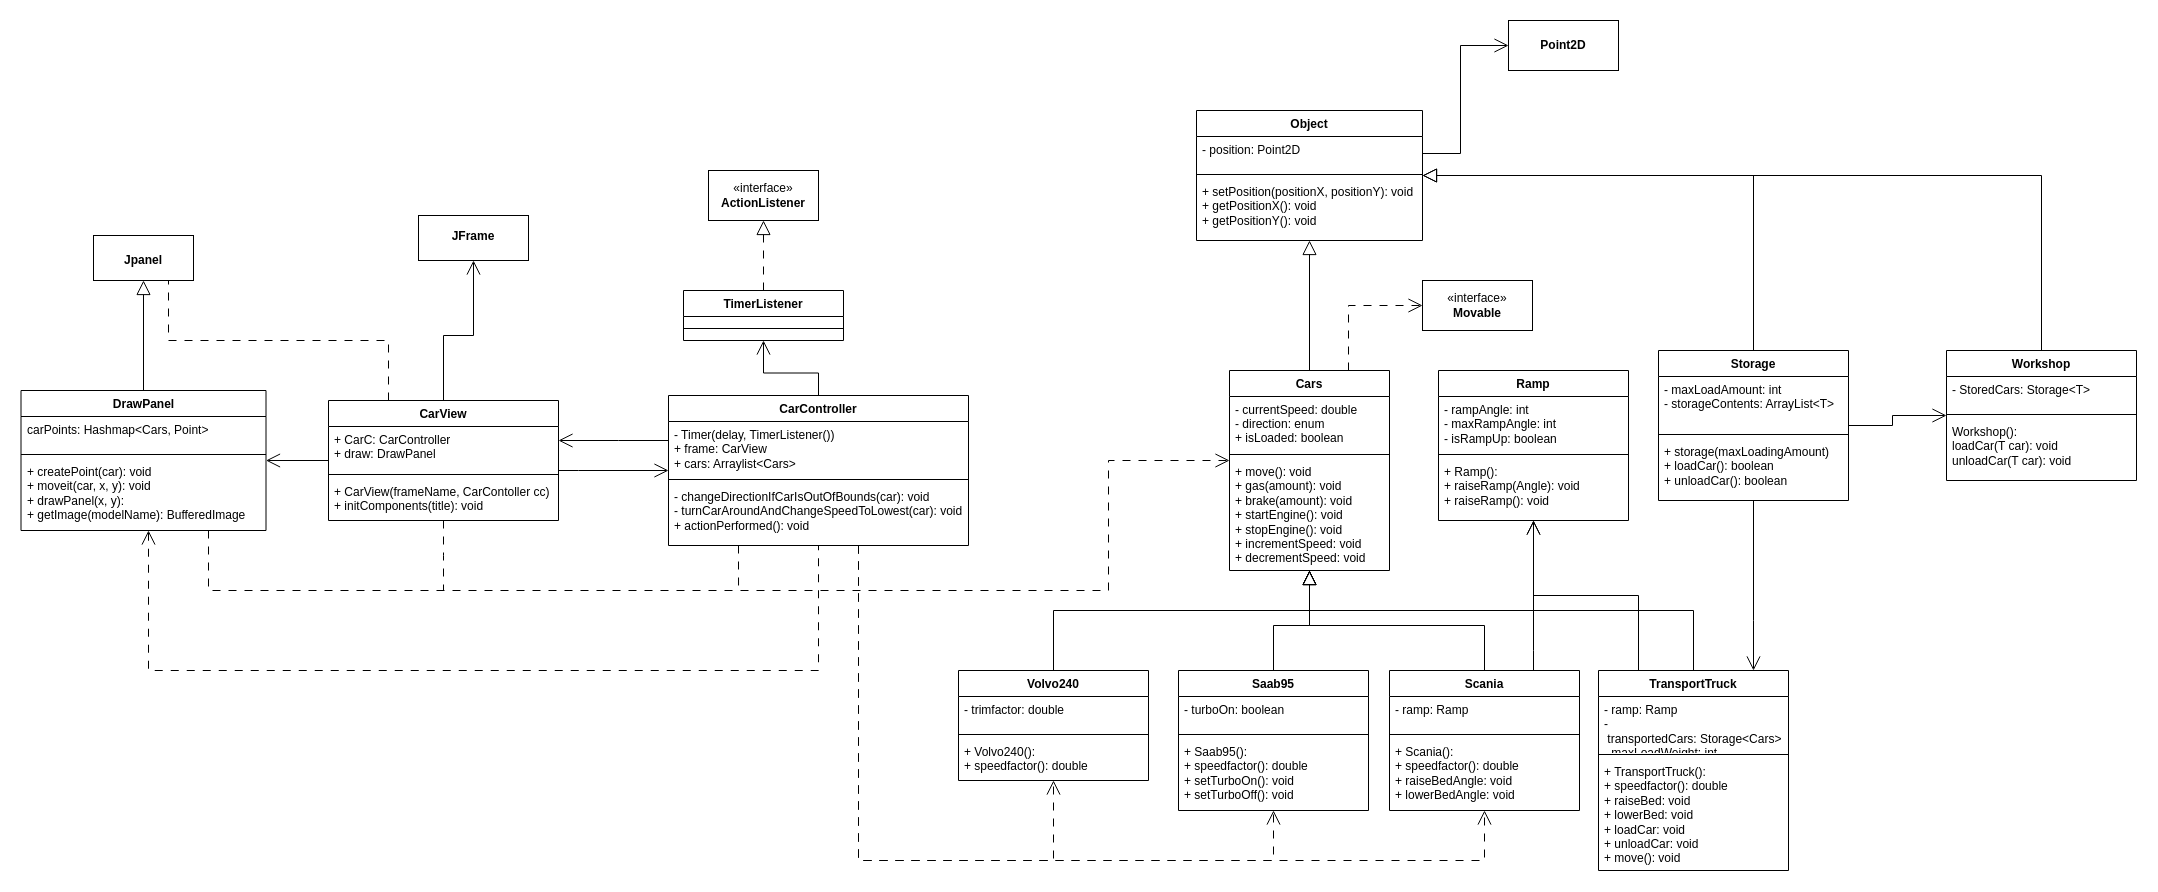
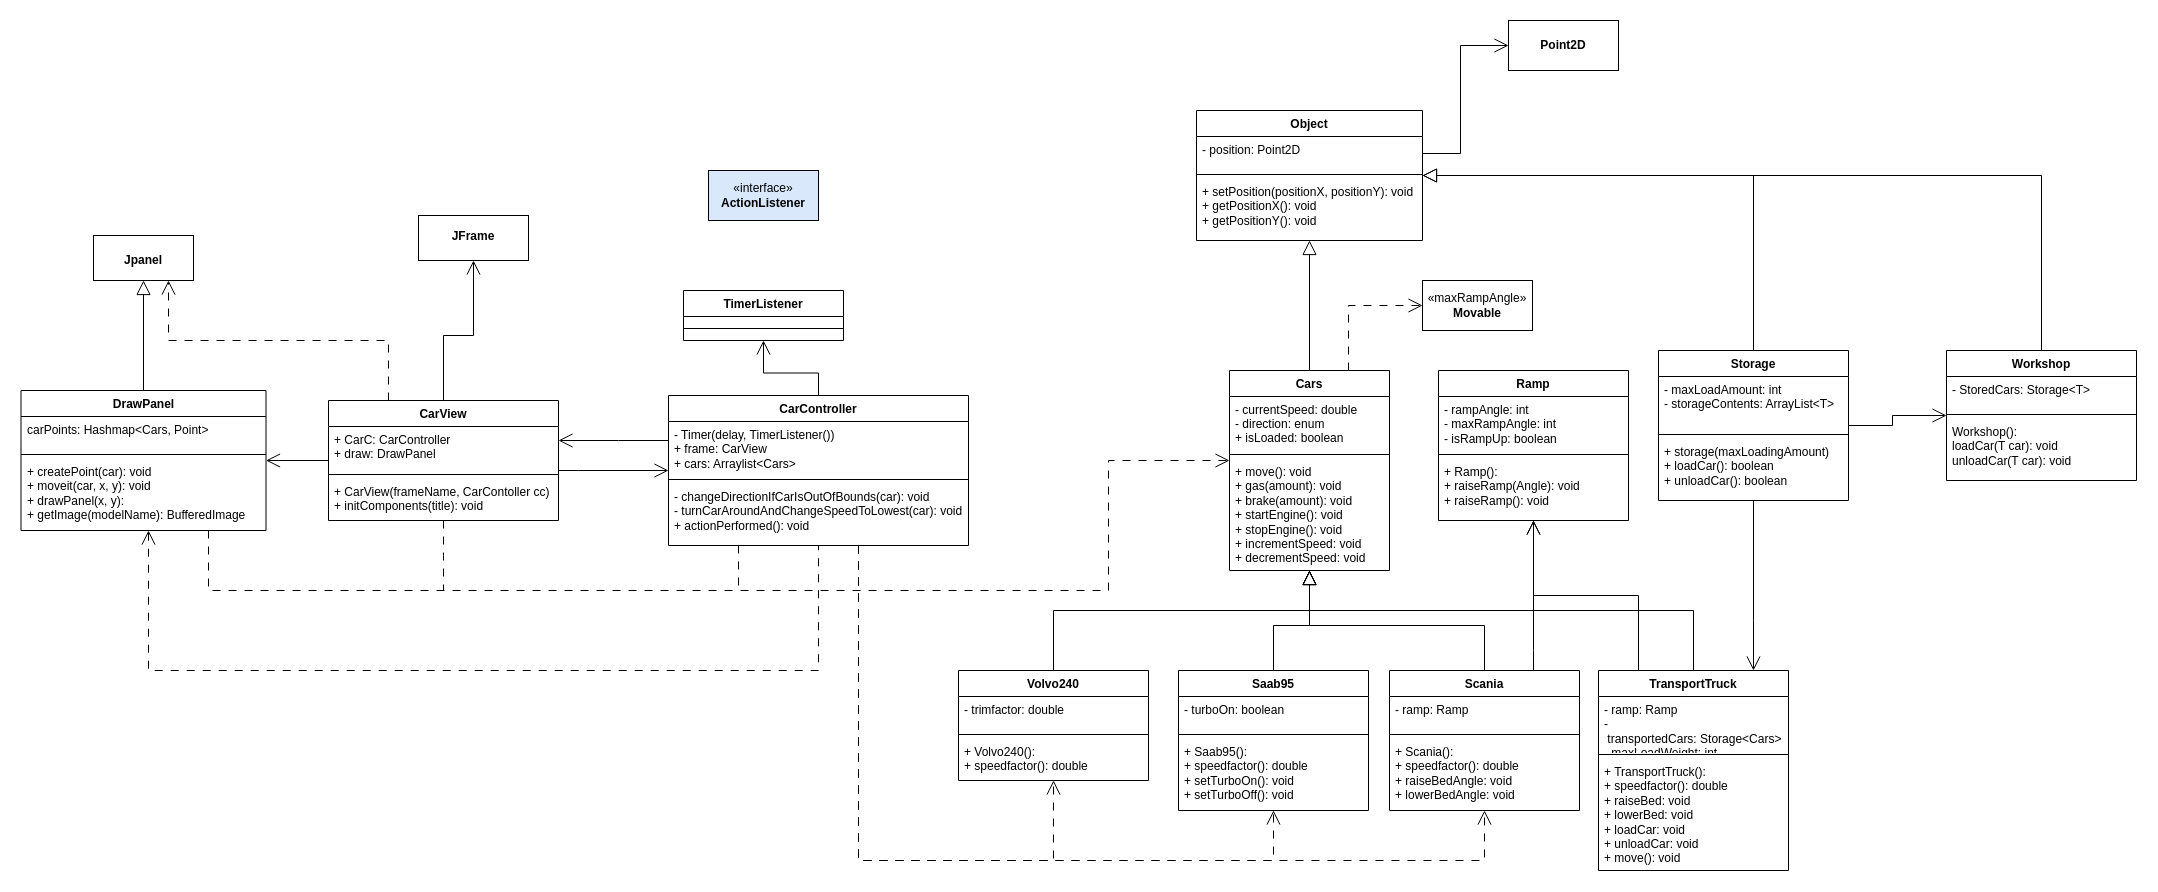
(764, 196) -> (764, 196)
(764, 265) -> none
(169, 286) -> (169, 286)
(1478, 306) -> (1478, 306)
